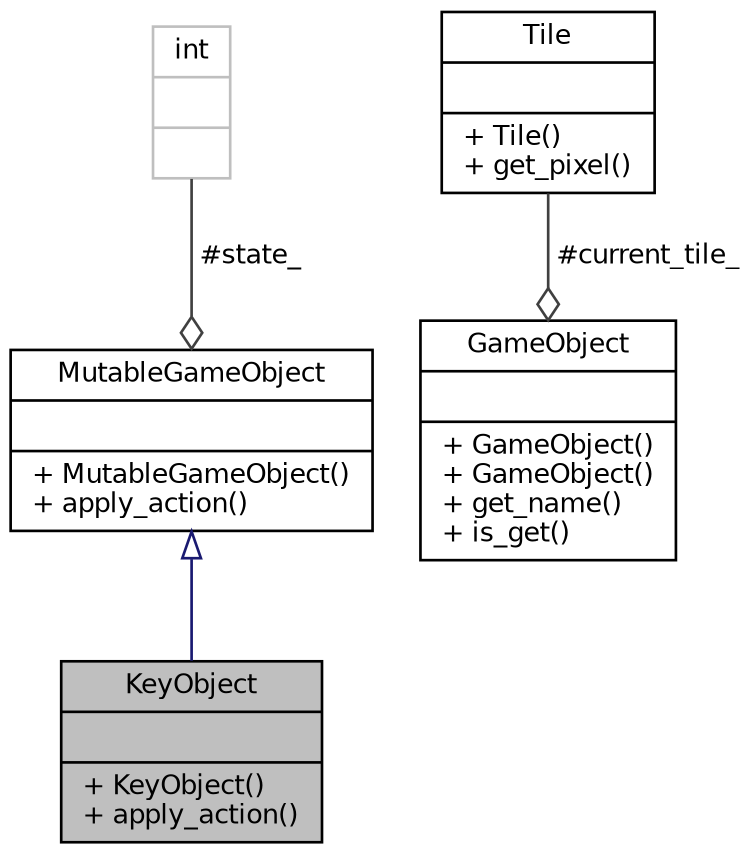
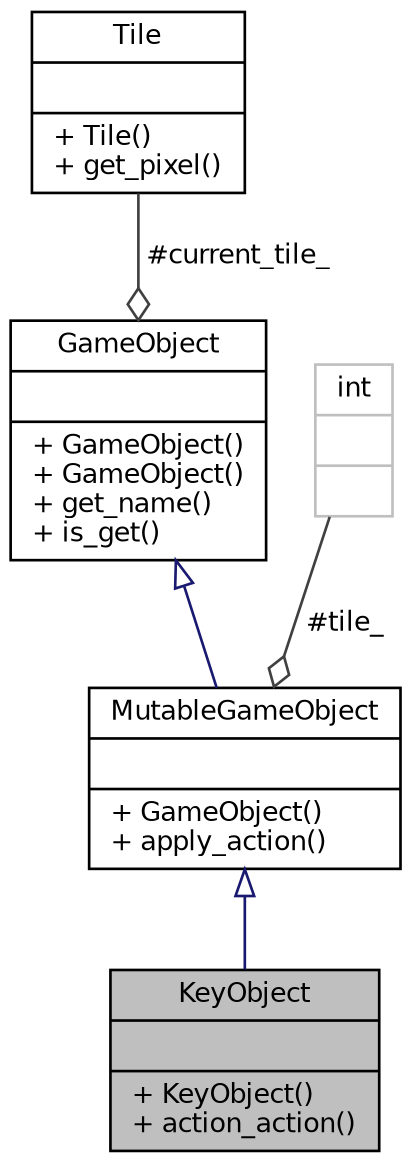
(247, 257) -> (342, 624)
(192, 475) -> (217, 813)
none -> (200, 637)
(192, 816) -> (245, 1124)
